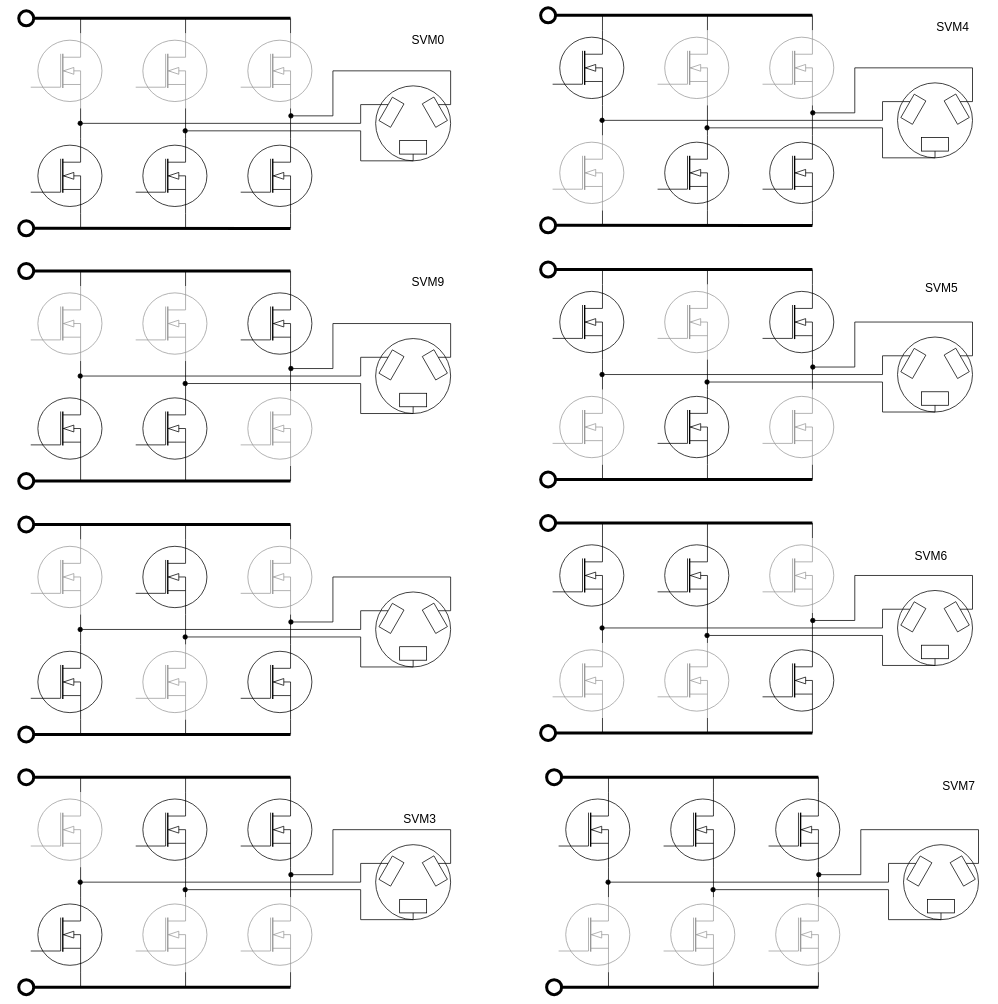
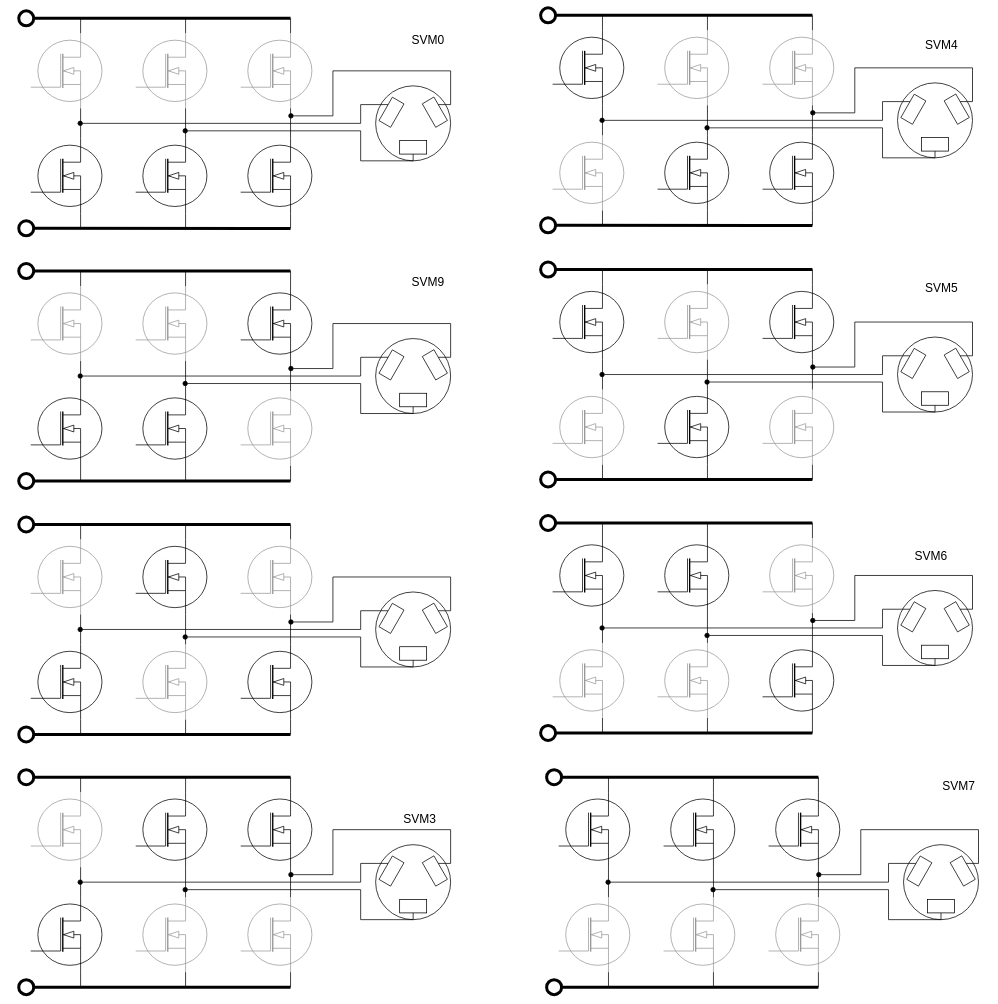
(953, 27) -> (942, 45)
